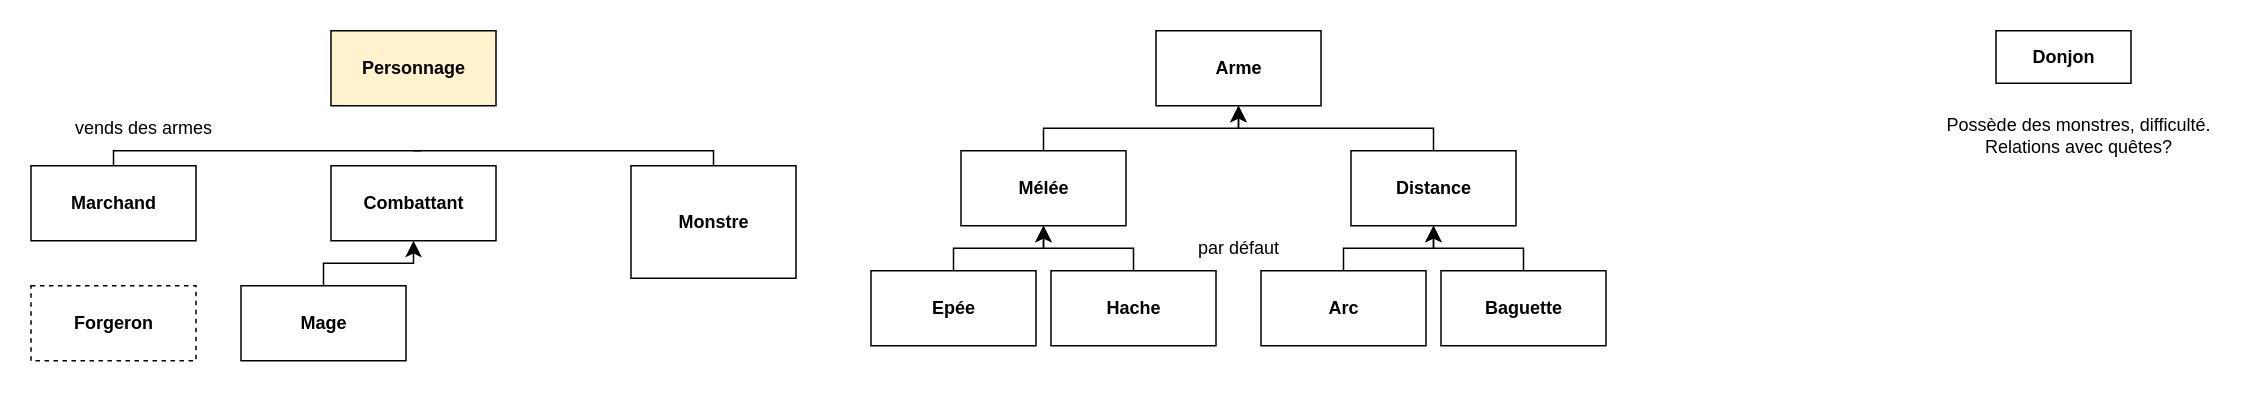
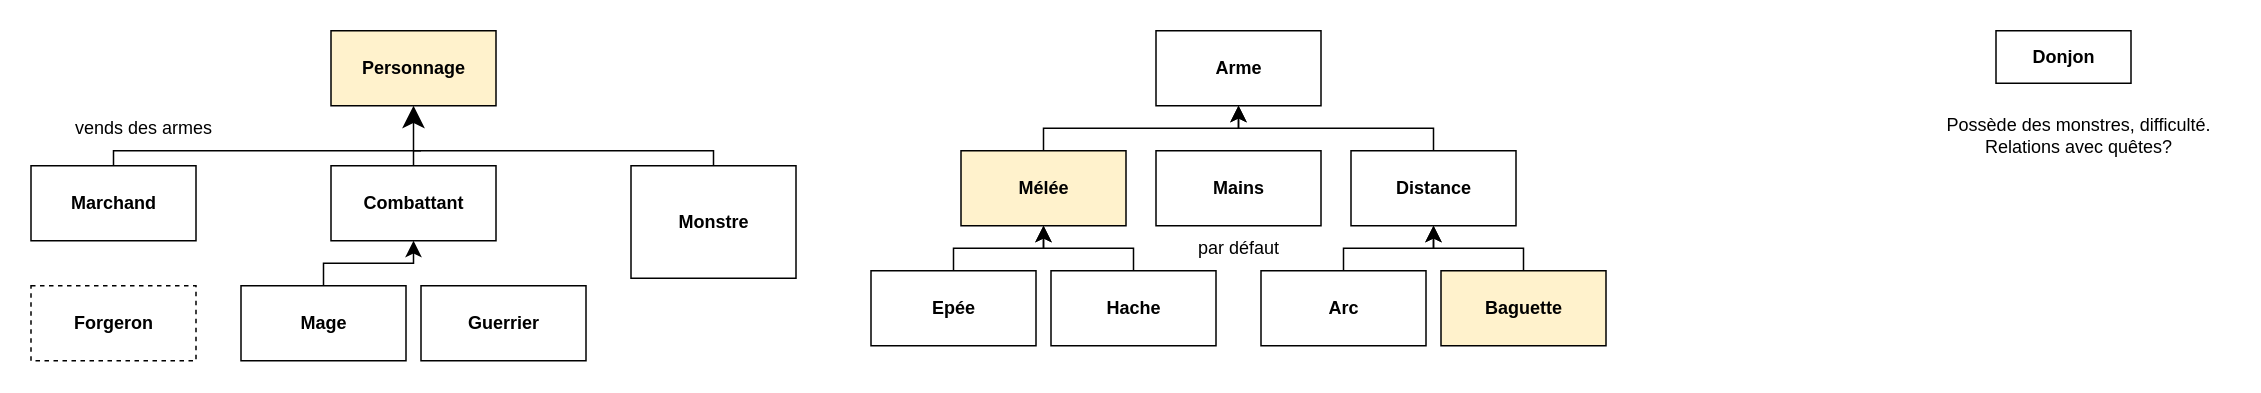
none -> (413, 144)
(1043, 188) -> (1043, 188)
none -> (1238, 188)
(1523, 308) -> (1523, 308)
none -> (503, 323)
